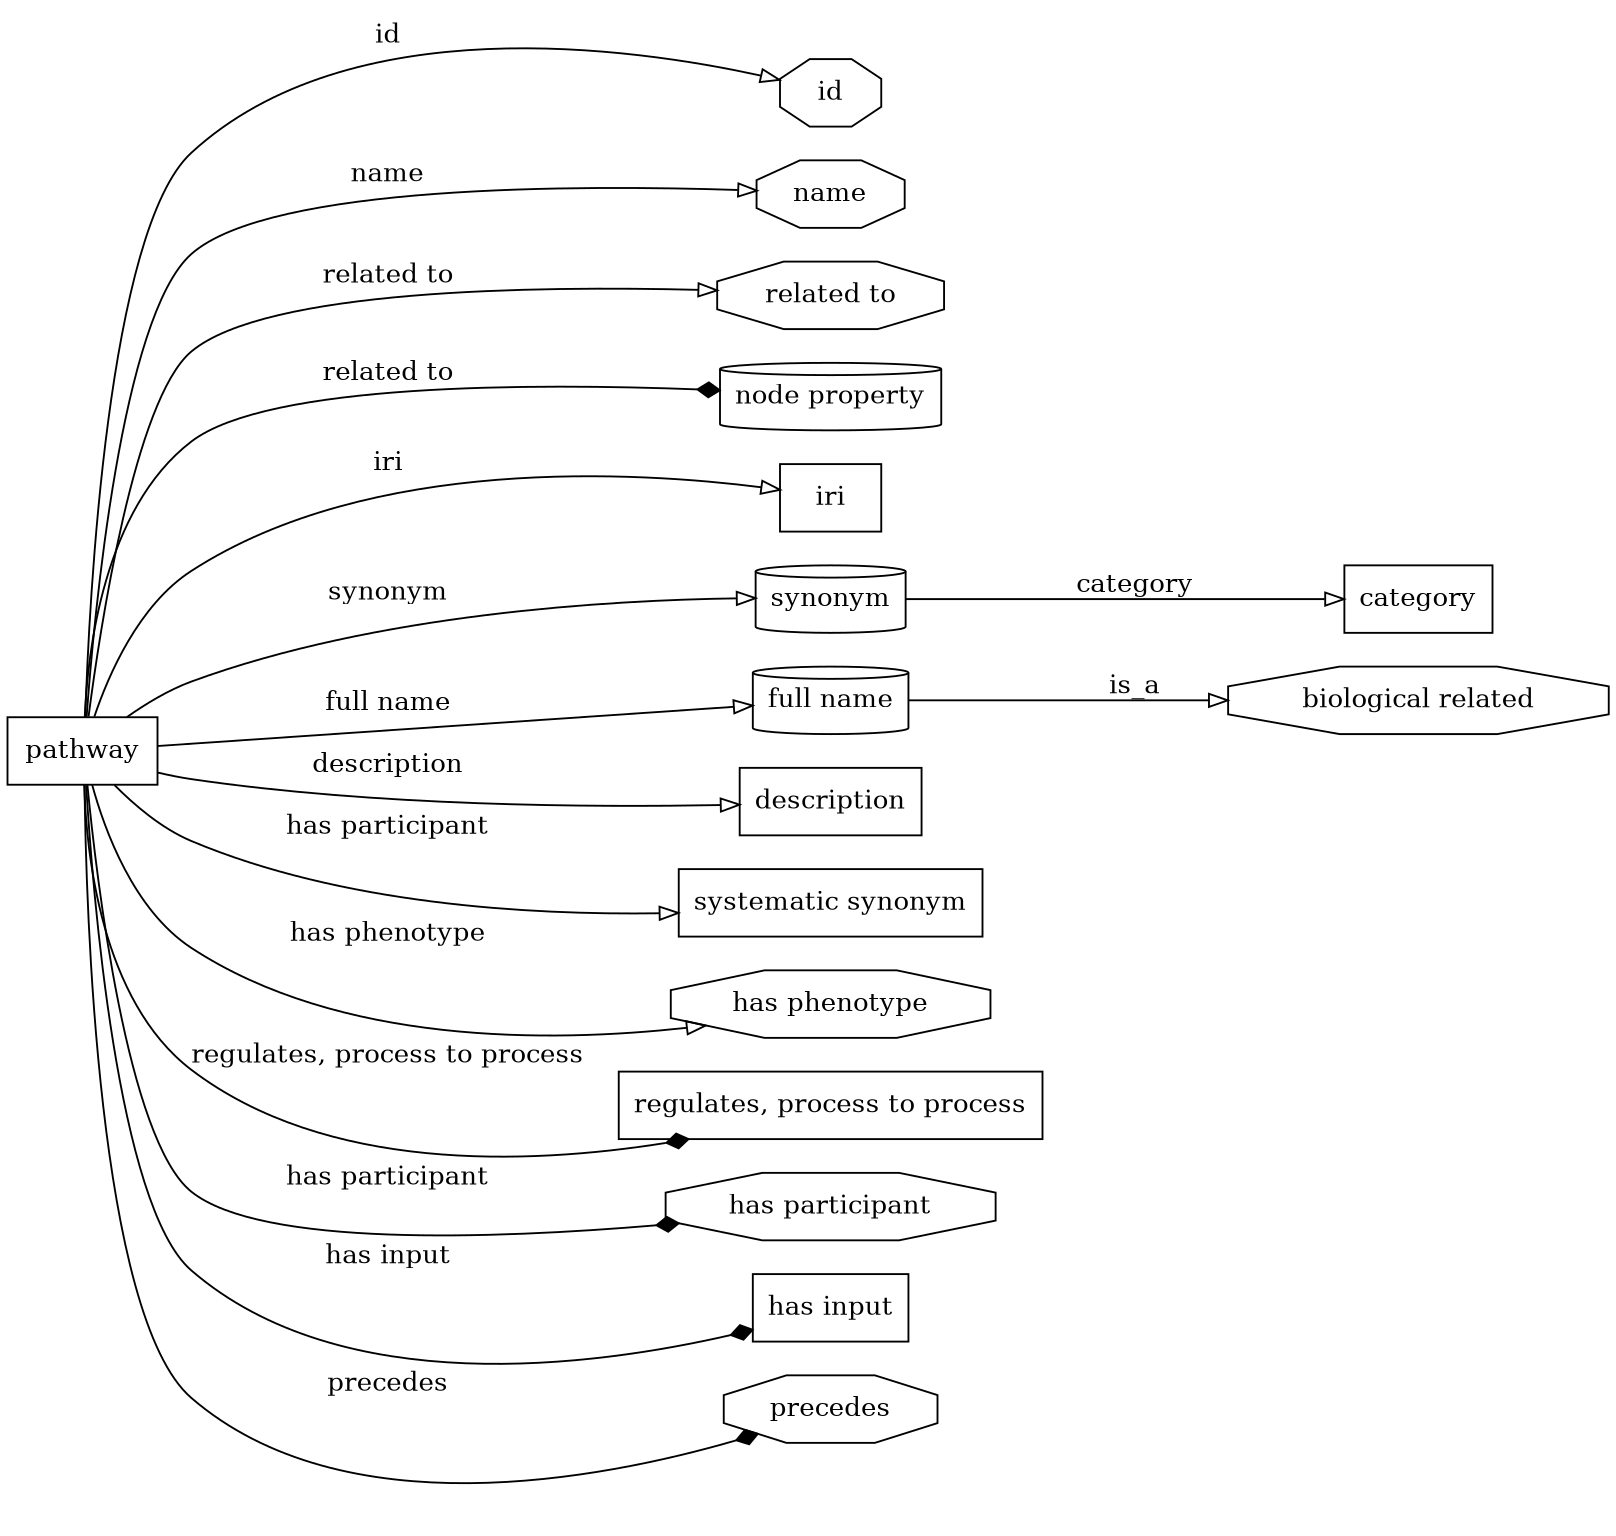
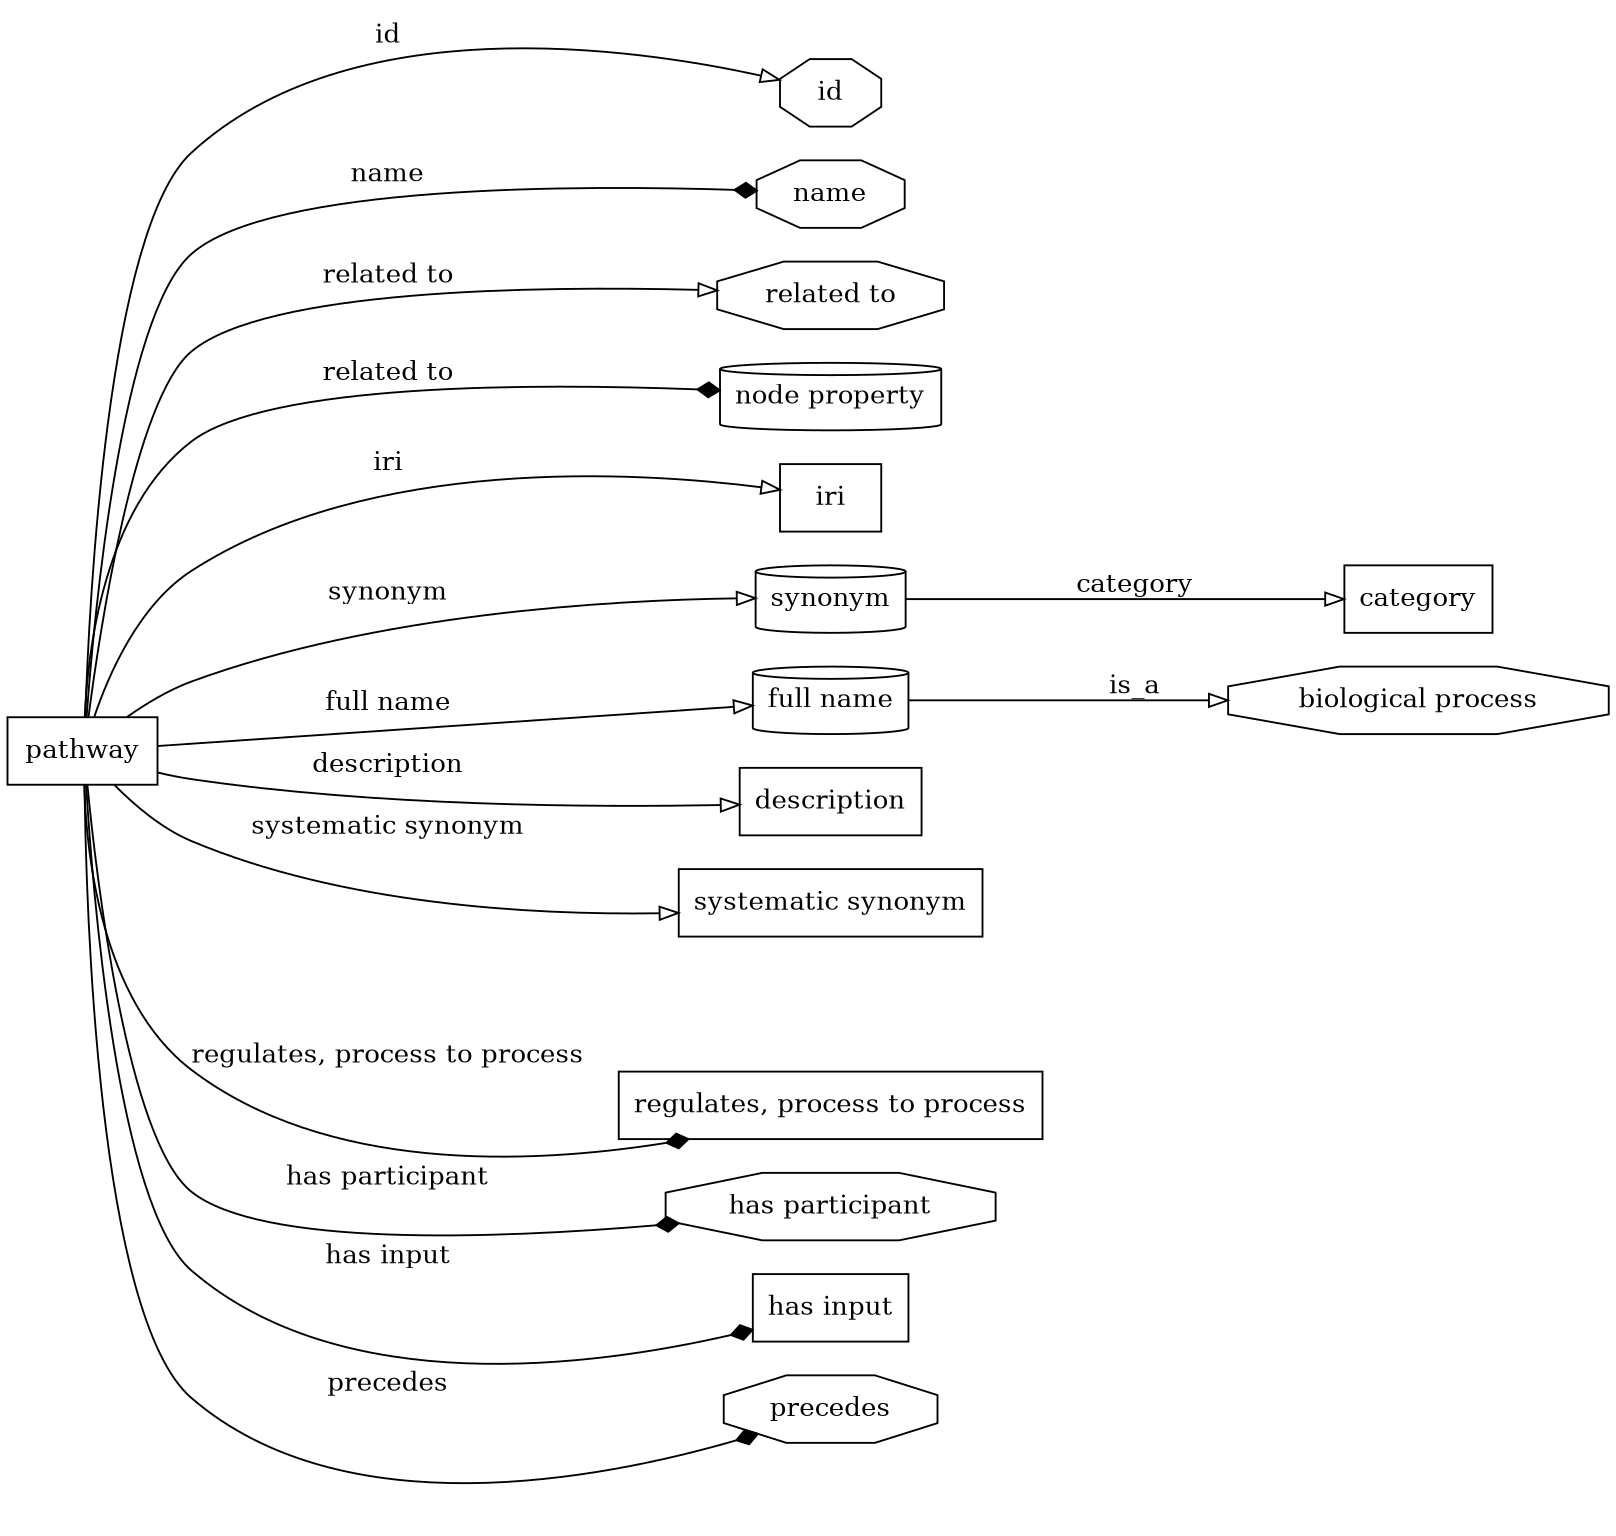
(224, 235) -> (224, 235)
(1418, 700) -> (1418, 700)
(388, 827) -> (388, 827)
(831, 1004) -> none
